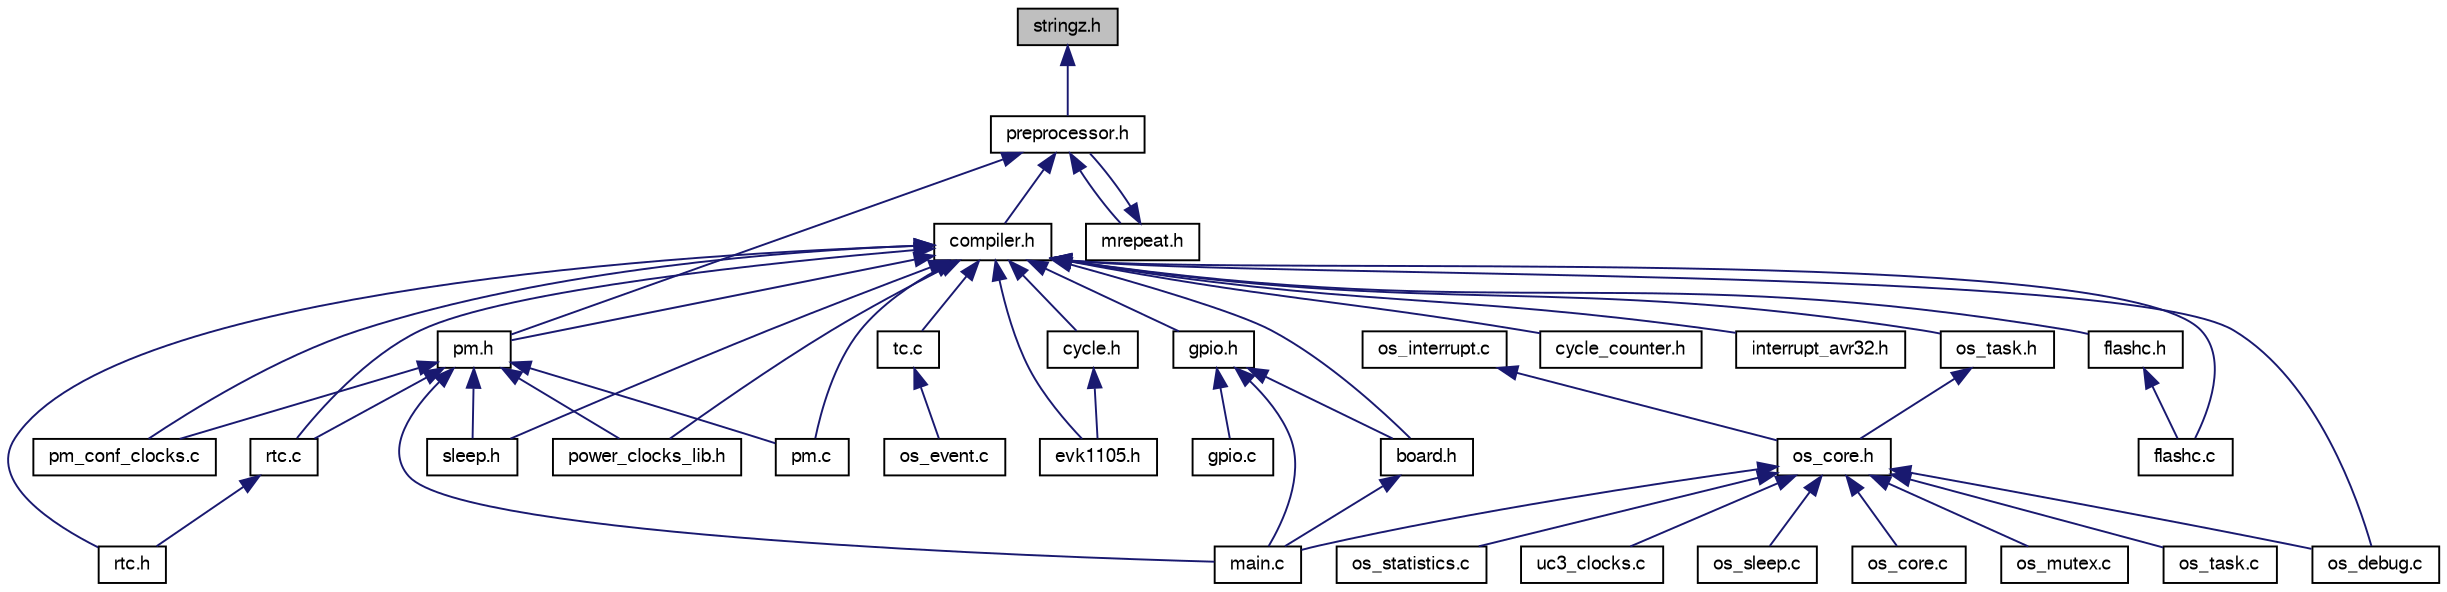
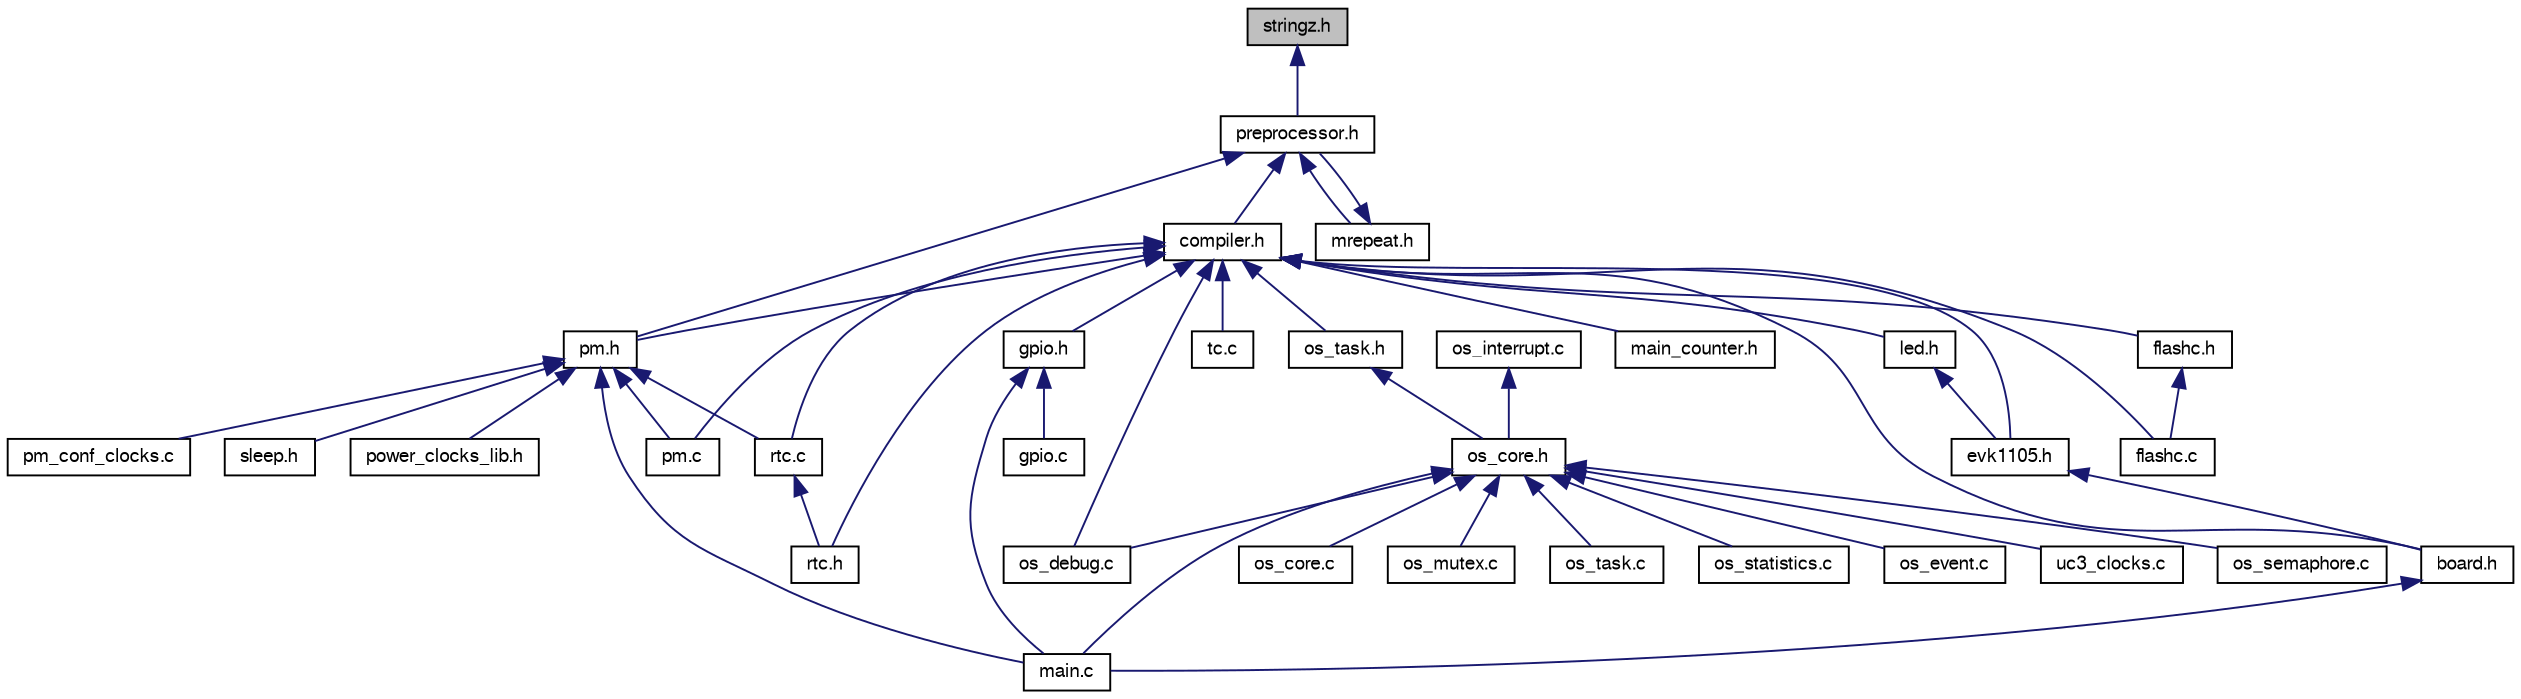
(497, 294) -> none
(802, 348) -> none
(719, 350) -> none
(1093, 350) -> (1920, 350)
(1621, 350) -> (1695, 350)
(1821, 350) -> none
(1329, 408) -> (2255, 511)
(930, 413) -> (1735, 513)
(1757, 565) -> (2302, 565)
